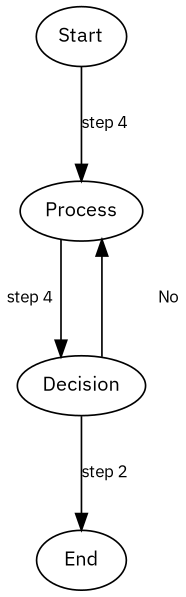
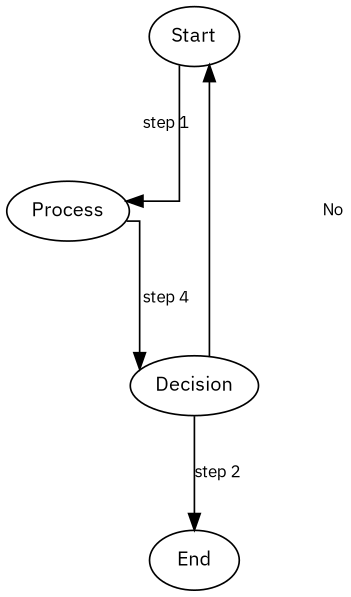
(105, 124) -> (166, 124)
(102, 306) -> (209, 219)
